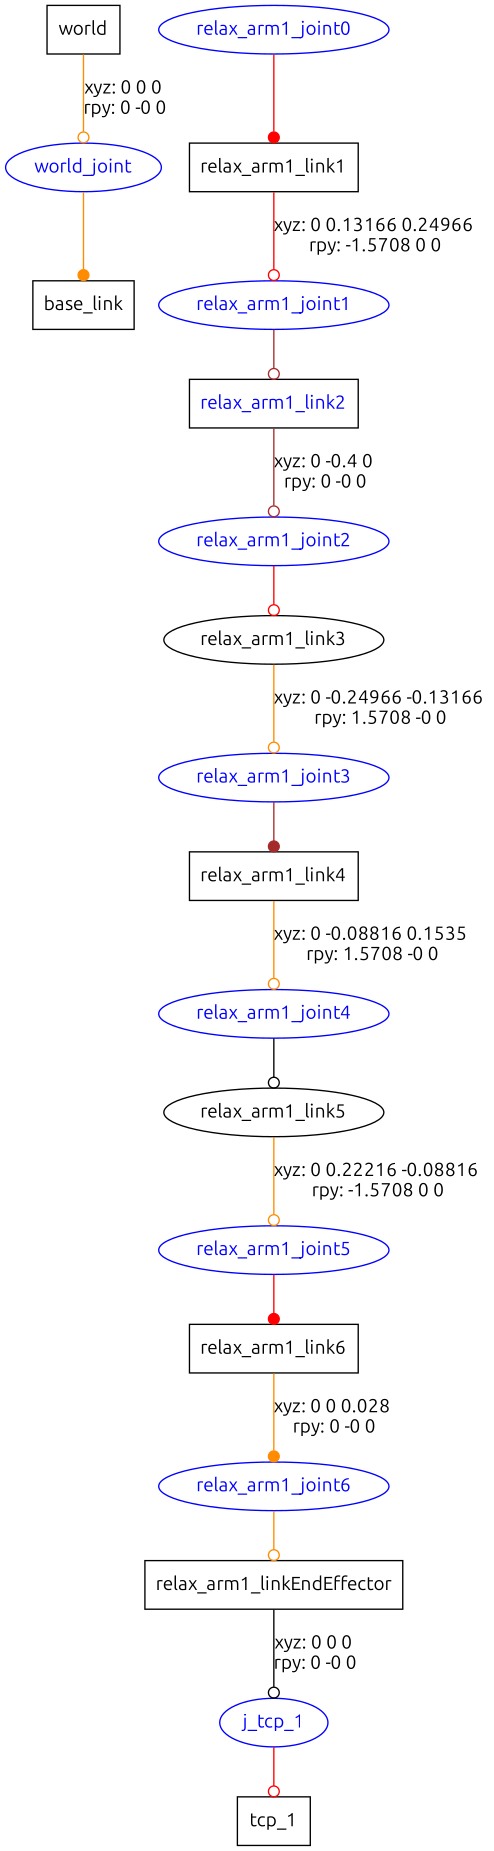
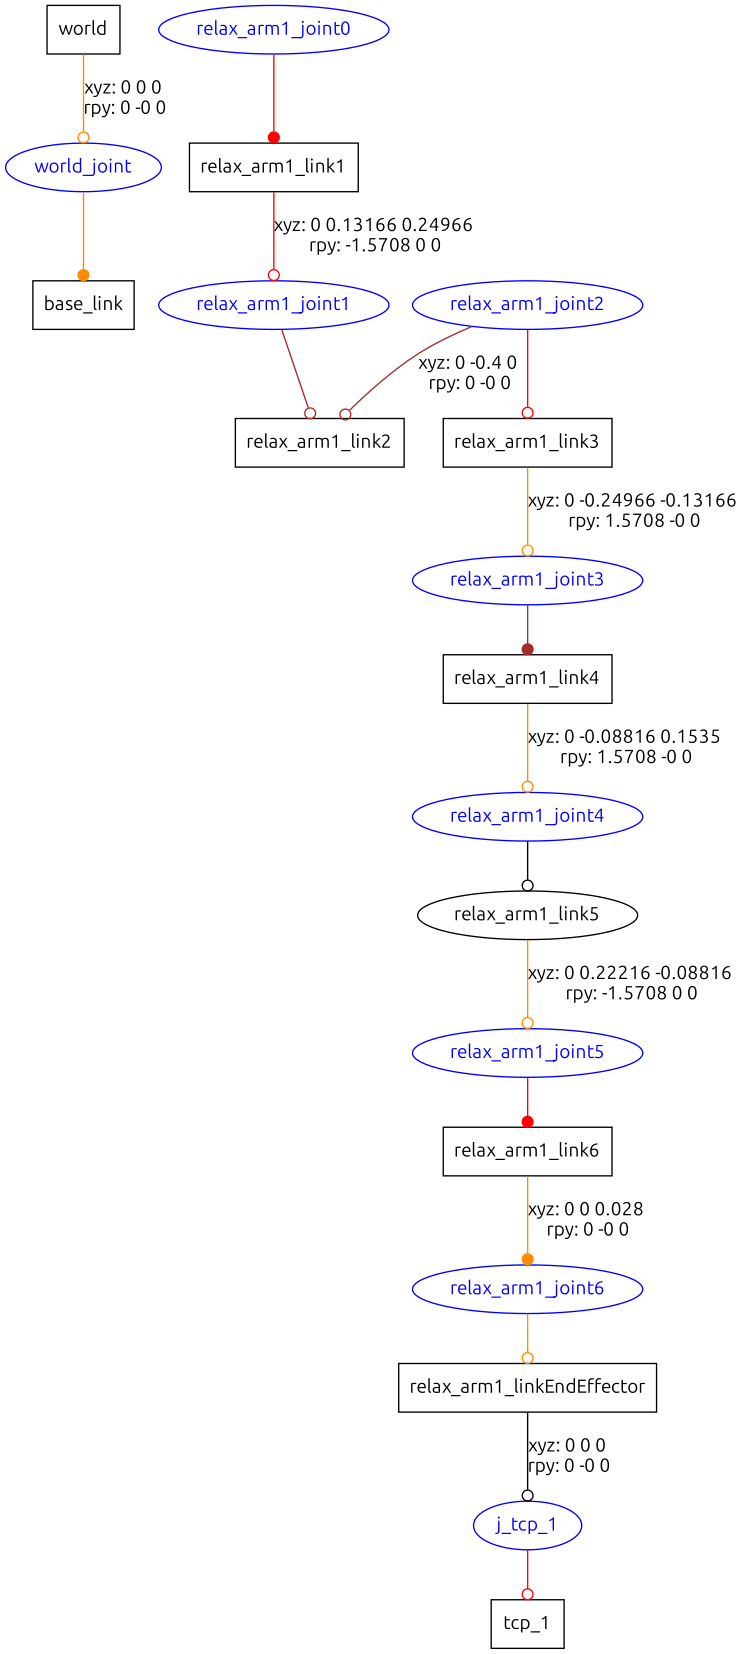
(274, 404) -> (320, 443)
(274, 467) -> (406, 362)
(274, 640) -> (528, 443)
